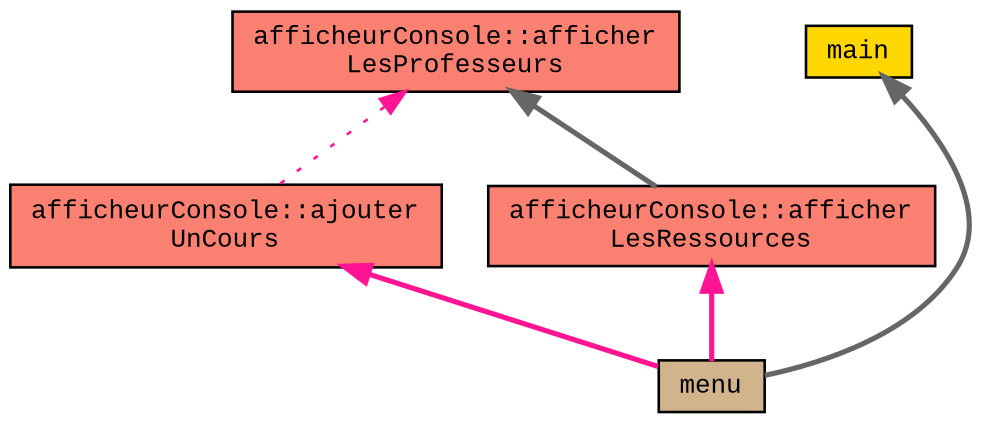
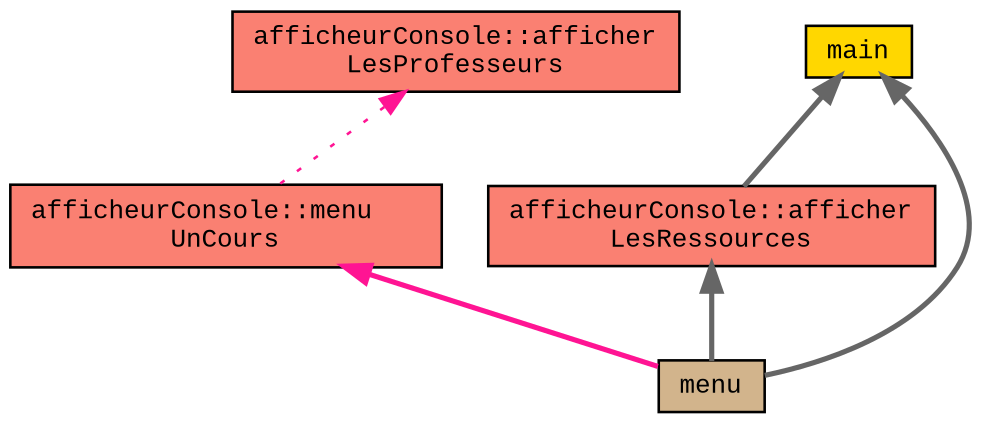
(595, 146) -> (783, 141)
(226, 226) -> (226, 226)
(712, 326) -> (712, 326)
